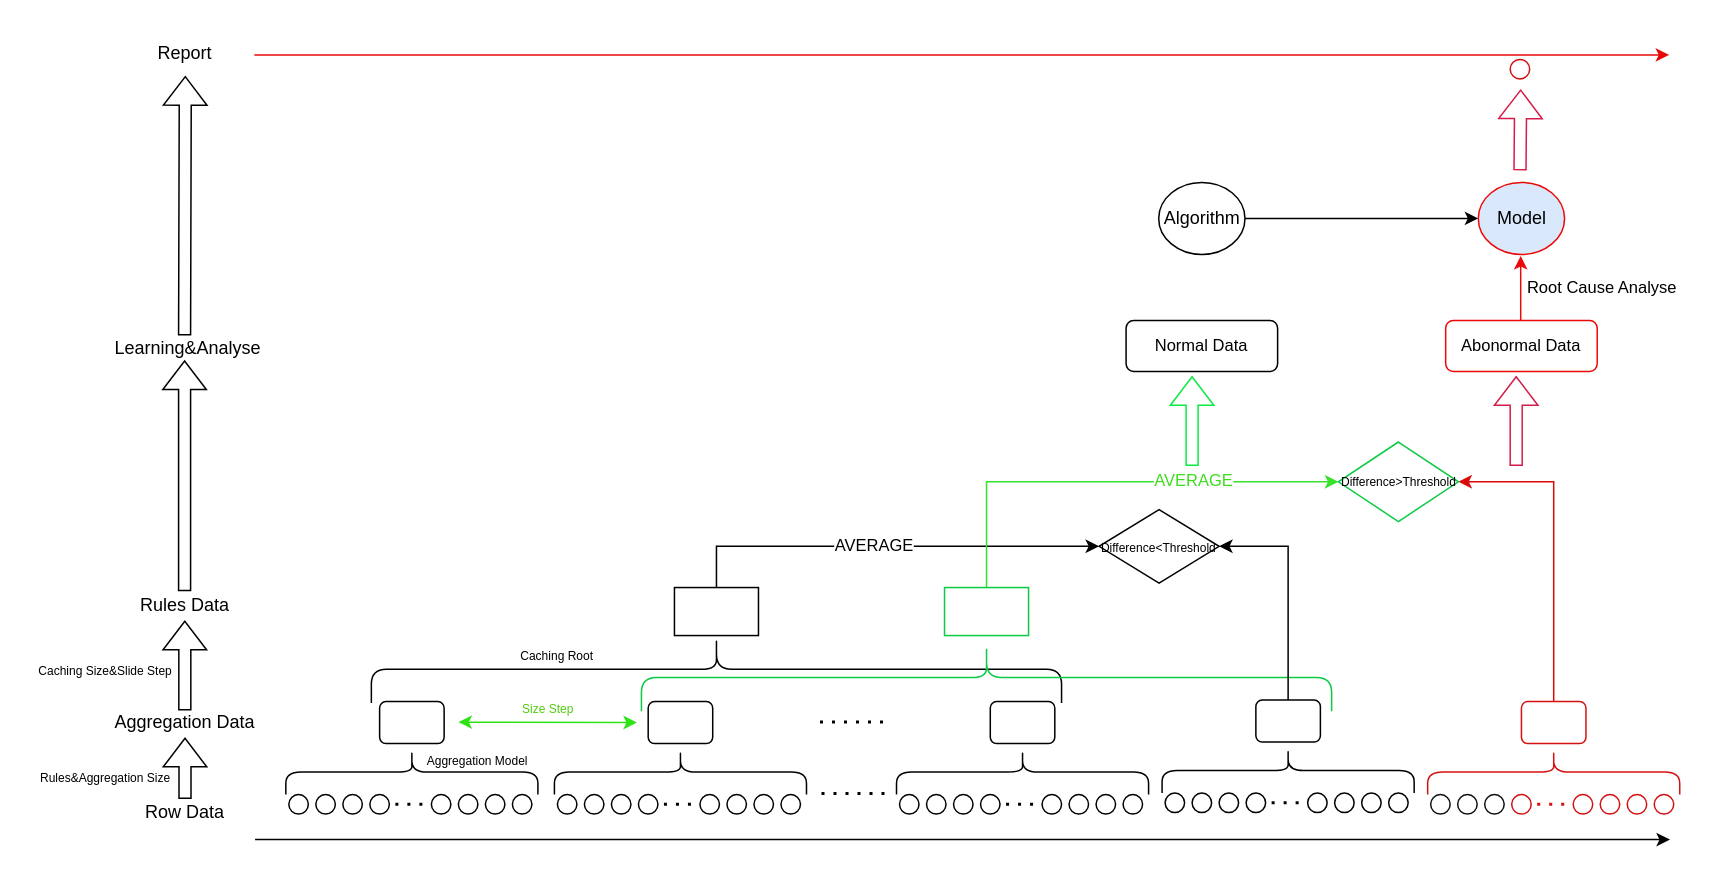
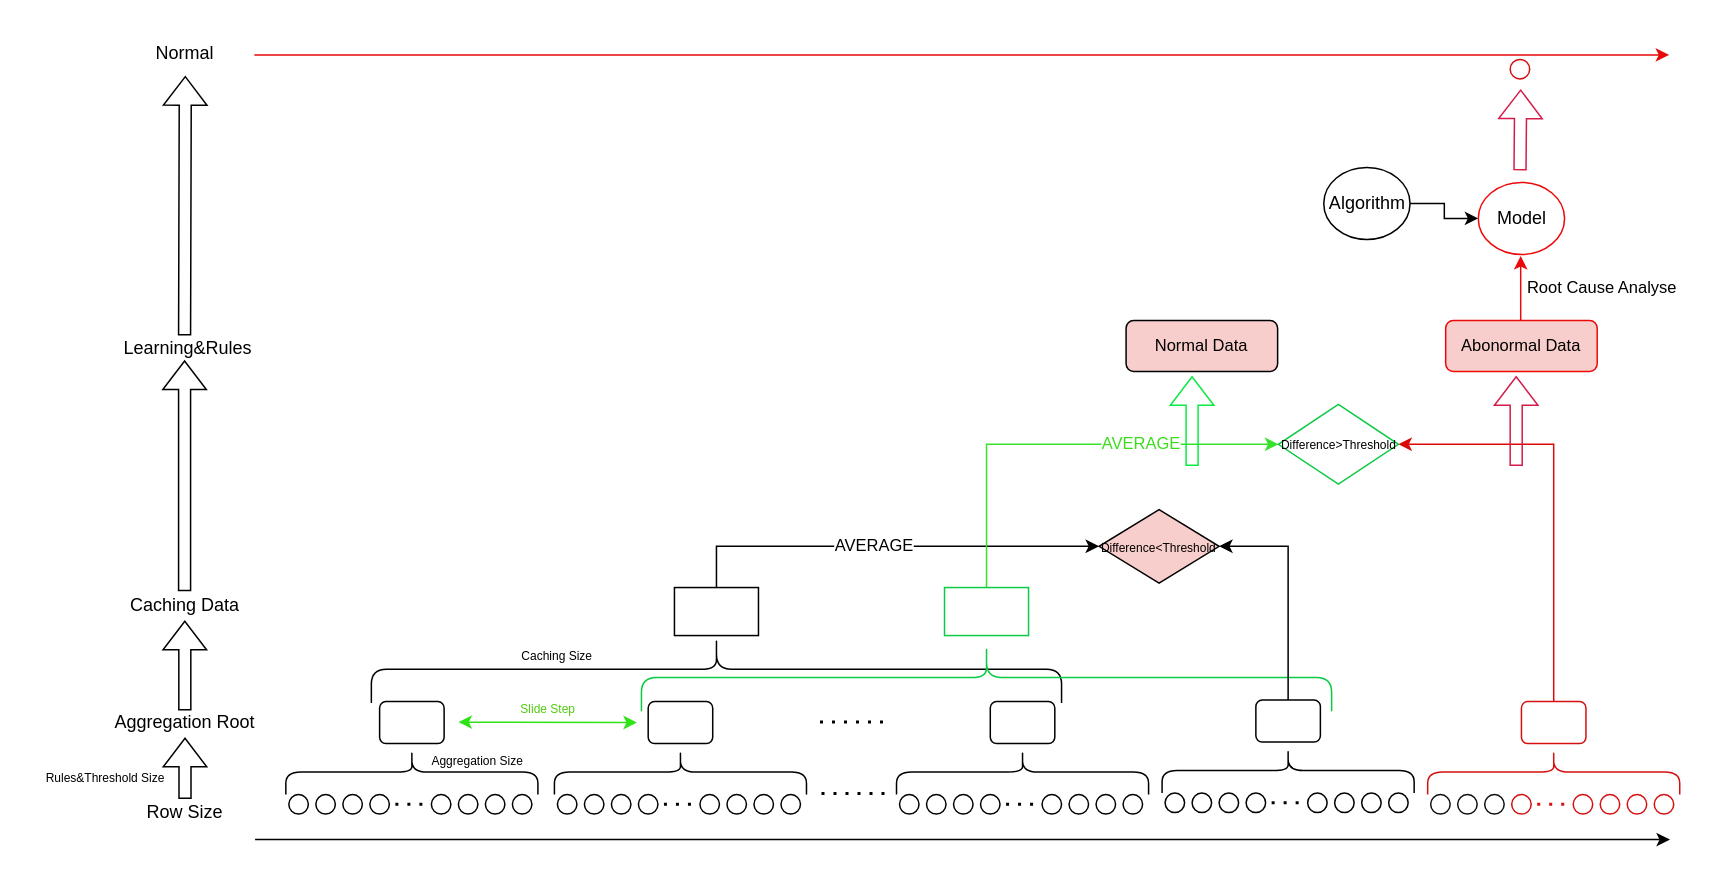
(185, 53) -> (185, 53)
(1202, 218) -> (1367, 203)
(1521, 218) -> (1521, 218)
(1202, 346) -> (1202, 346)
(1521, 346) -> (1521, 346)
(188, 349) -> (188, 349)
(1398, 482) -> (1338, 444)
(1159, 546) -> (1159, 546)
(185, 605) -> (185, 605)
(557, 655) -> (557, 655)
(106, 669) -> none
(548, 707) -> (548, 707)
(185, 722) -> (185, 722)
(478, 760) -> (478, 760)
(106, 776) -> (106, 776)
(185, 812) -> (185, 812)
